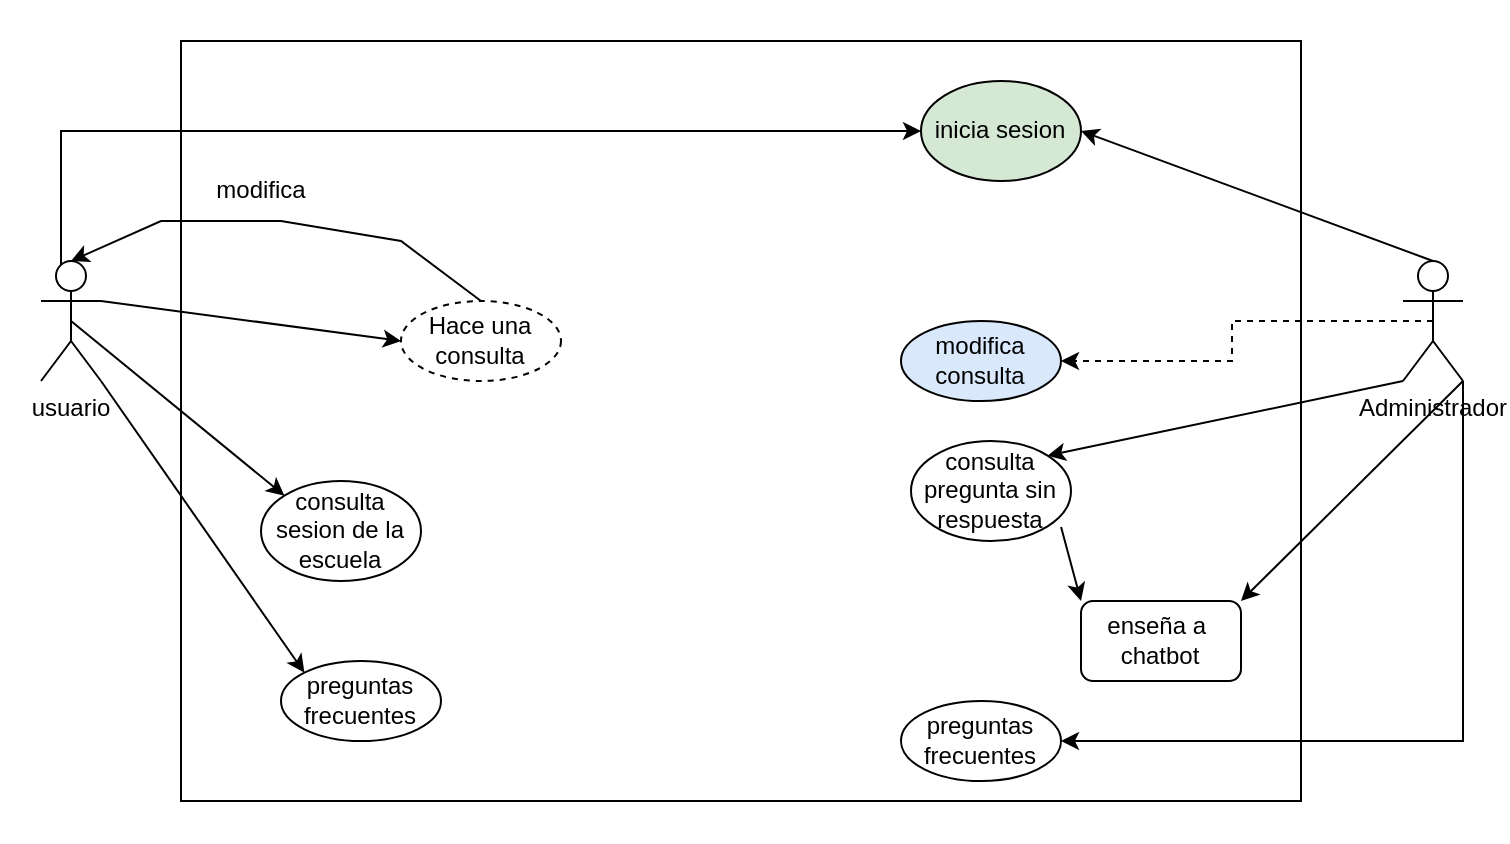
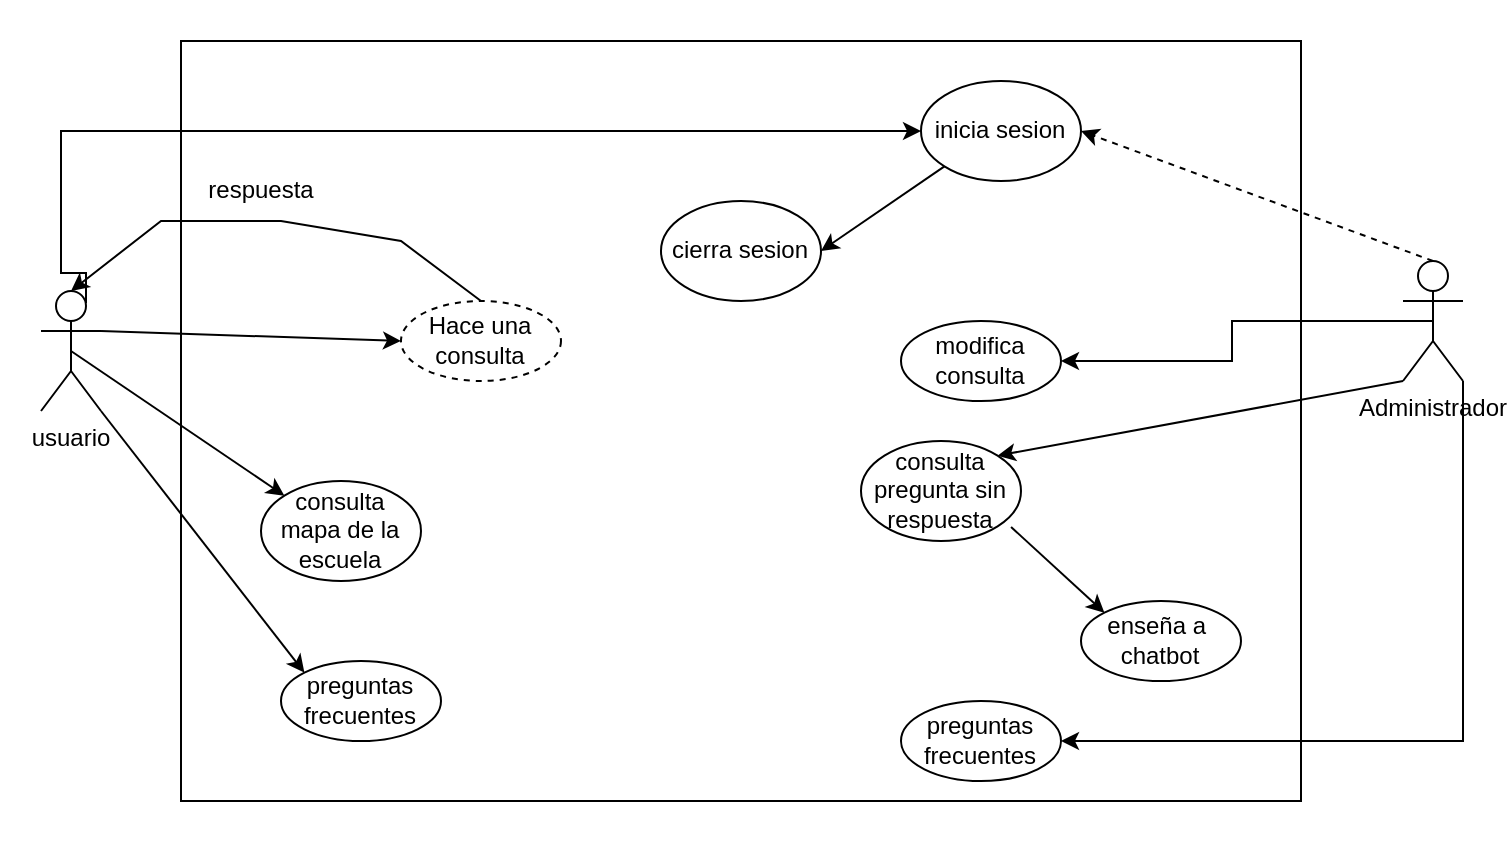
(1001, 131) -> (1001, 131)
(262, 191) -> (262, 191)
(1262, 198) -> (1262, 198)
none -> (888, 205)
none -> (741, 251)
(71, 321) -> (71, 351)
(1232, 321) -> (1232, 321)
(981, 361) -> (981, 361)
(1355, 488) -> none
(991, 491) -> (941, 491)
(341, 531) -> (341, 531)
(1161, 641) -> (1161, 641)
